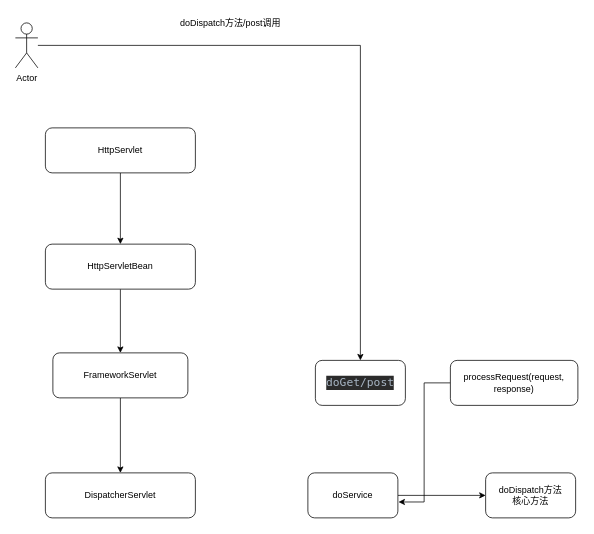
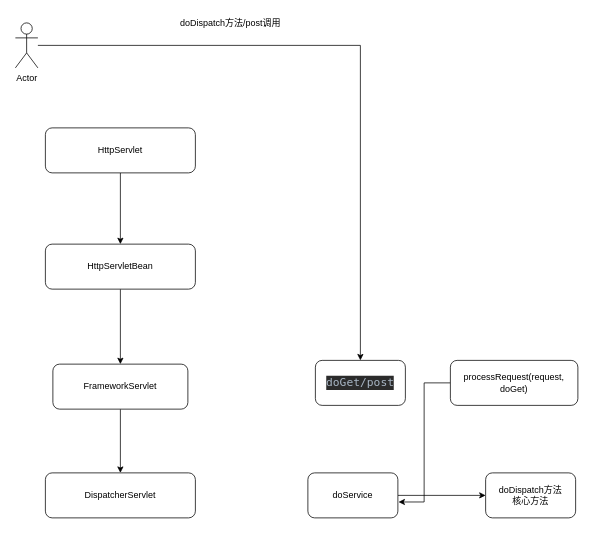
(120, 375) -> (120, 387)
(514, 383) -> (514, 383)
